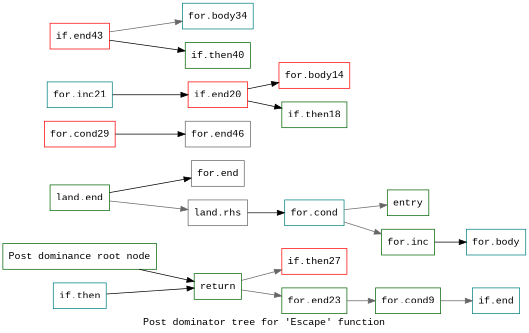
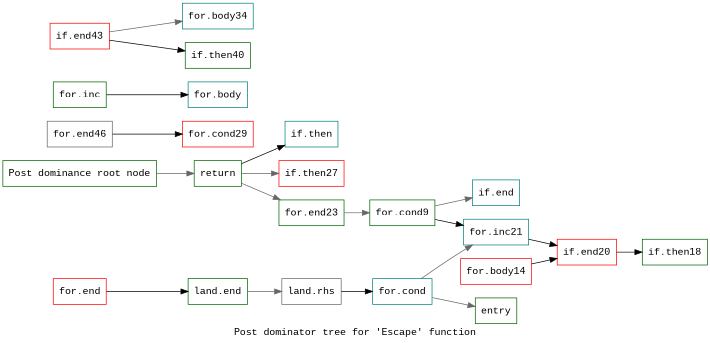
(260, 86) -> (541, 262)
(147, 134) -> (144, 134)
(218, 173) -> (80, 291)
(147, 186) -> (144, 291)
none -> (446, 222)
(359, 227) -> (443, 263)
(163, 275) -> (172, 173)
(147, 291) -> (260, 156)
